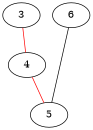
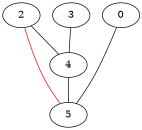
none -> (21, 15)
(71, 15) -> (121, 15)
(24, 40) -> (70, 40)
(38, 90) -> (68, 90)
